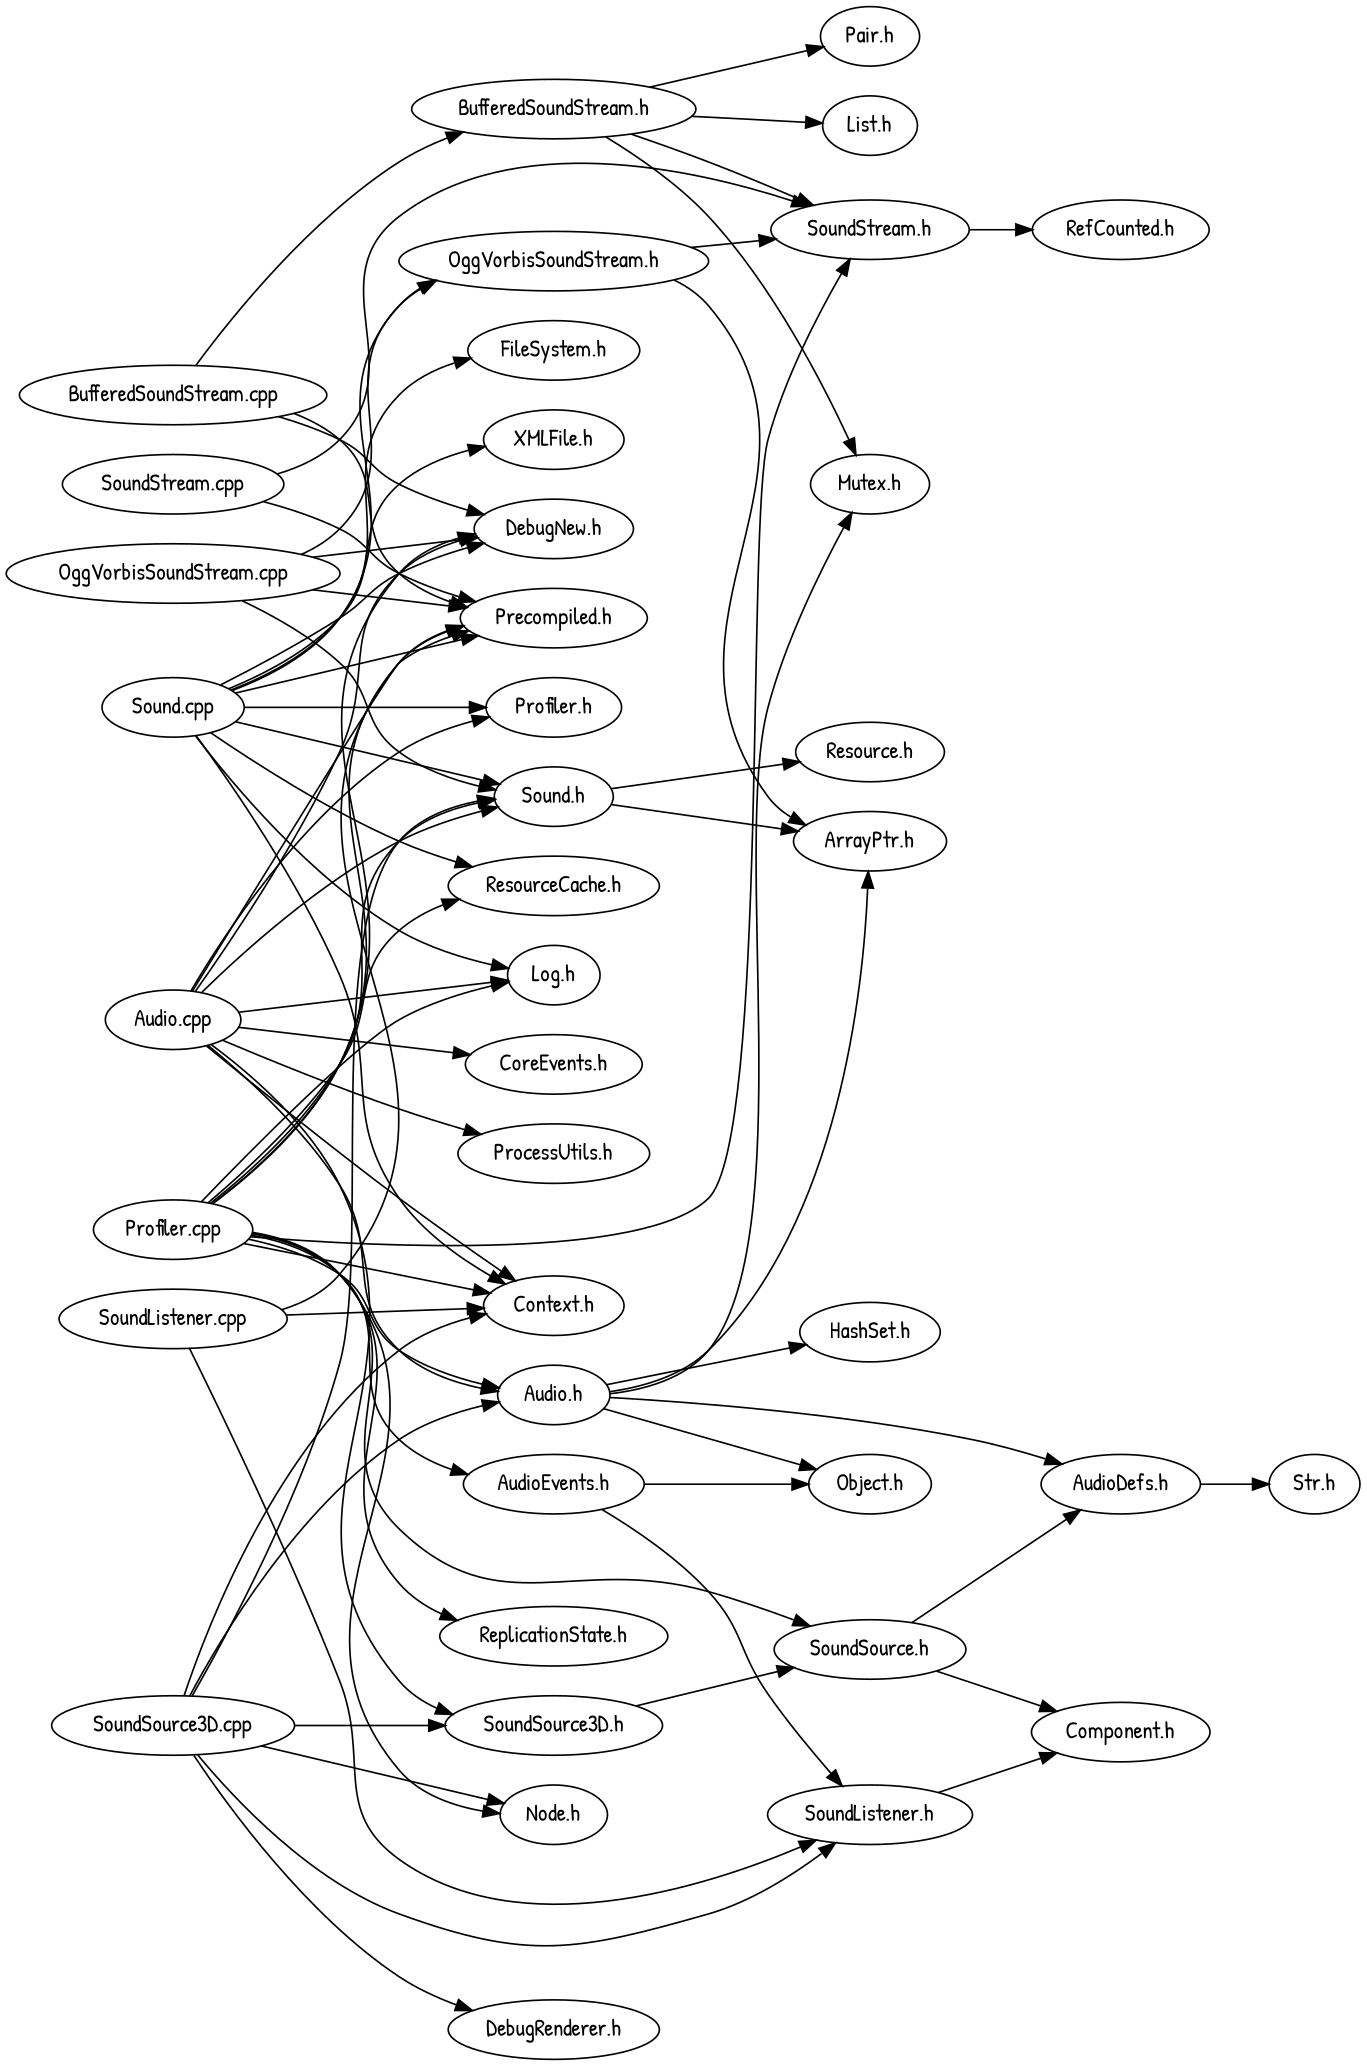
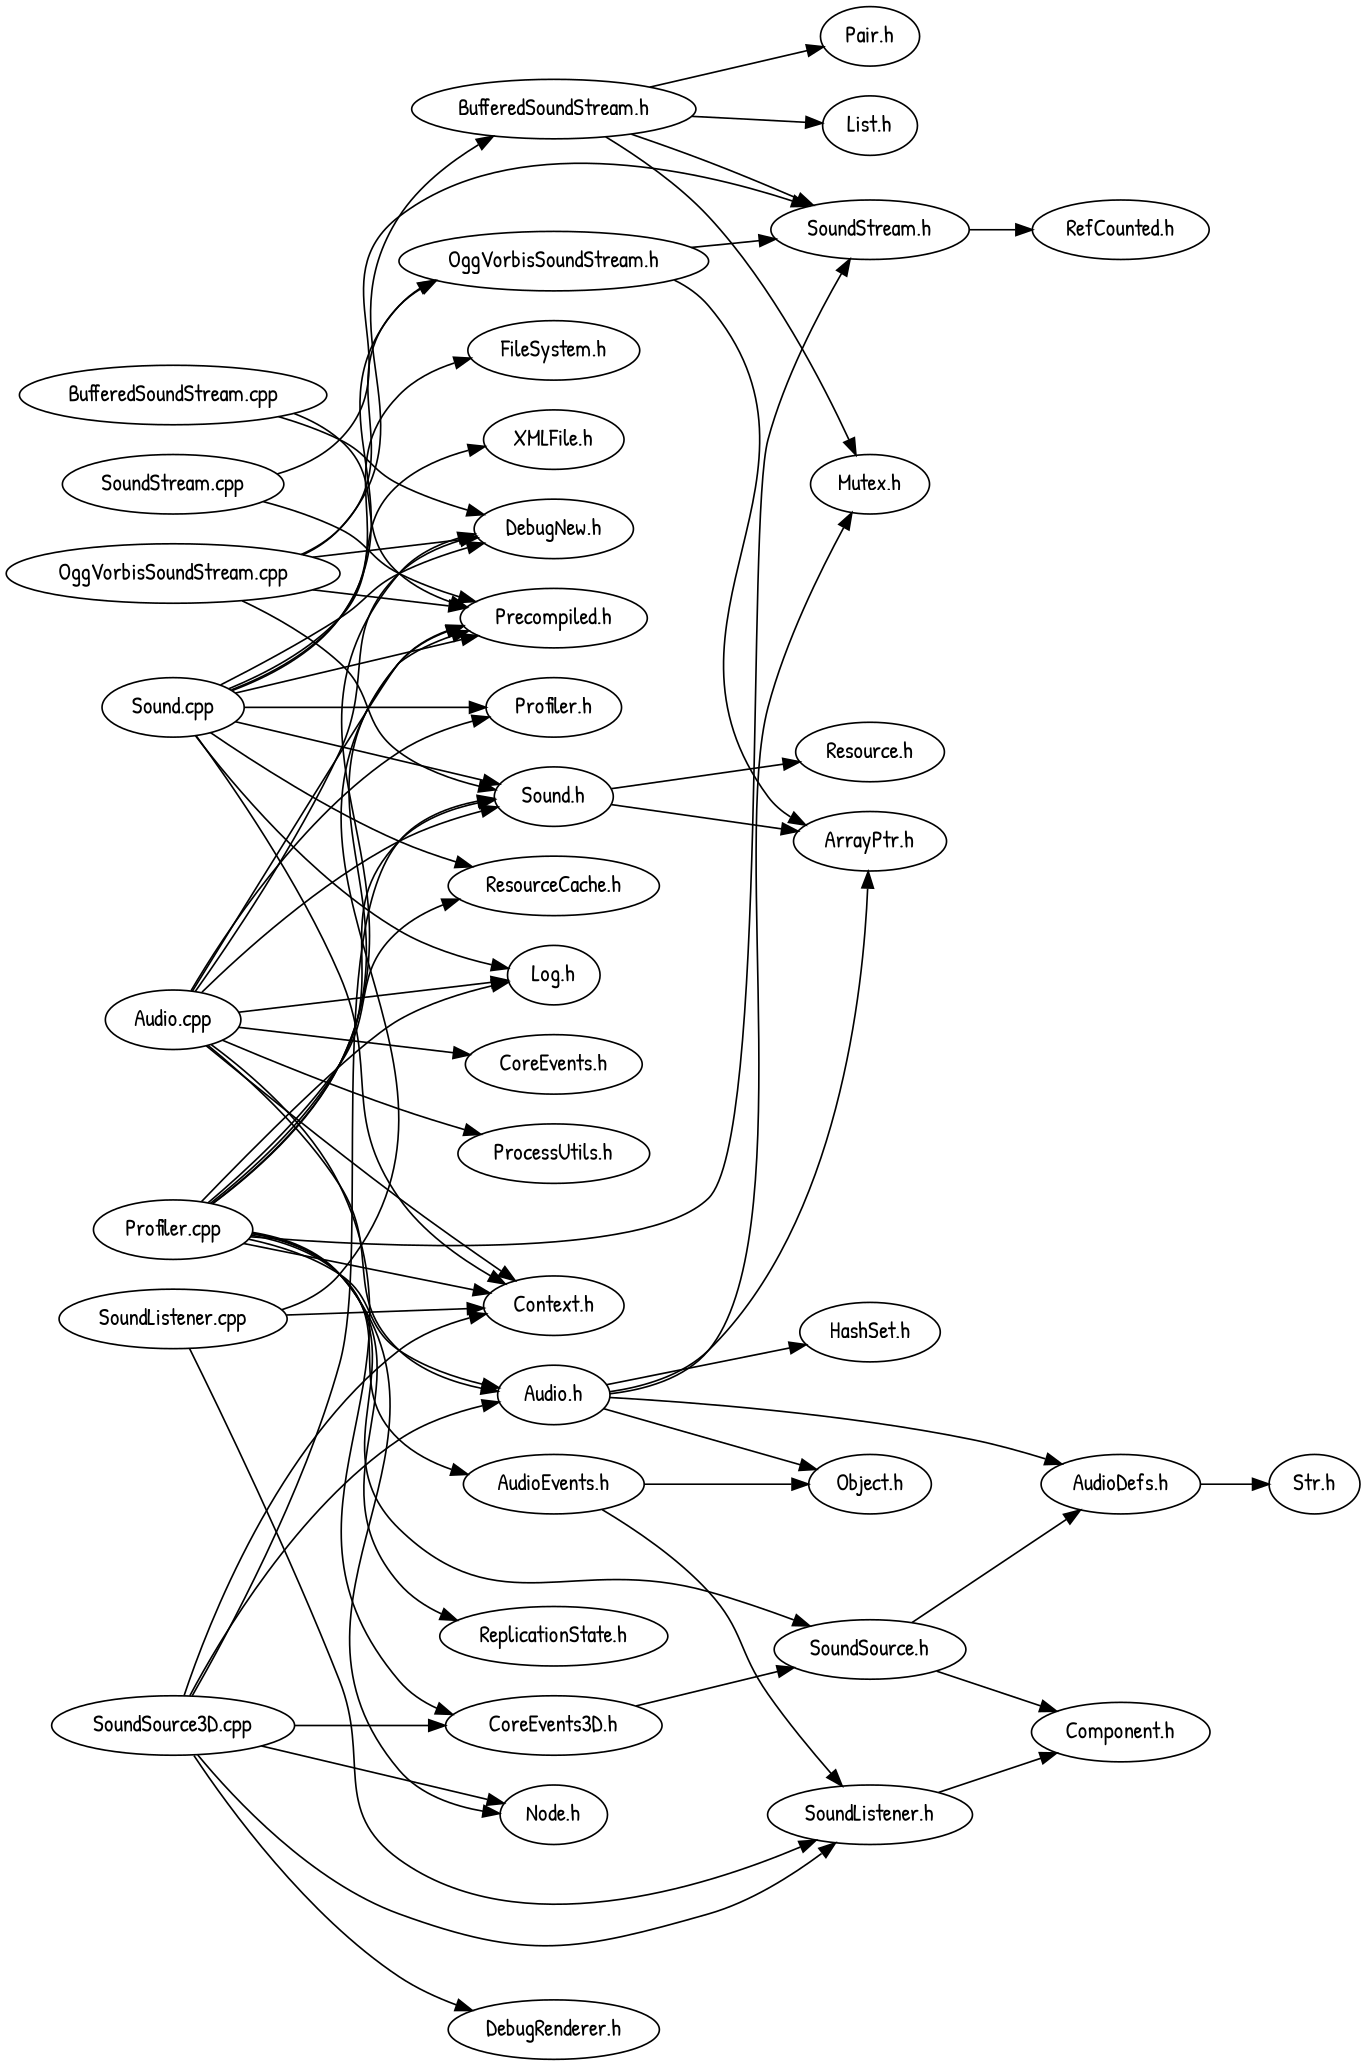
(308, 236) -> (378, 392)
(554, 1726) -> (554, 1726)
